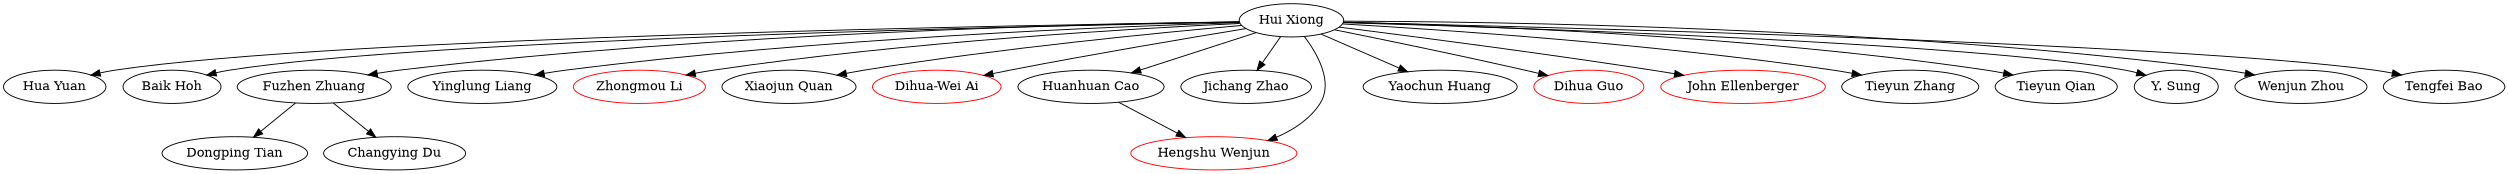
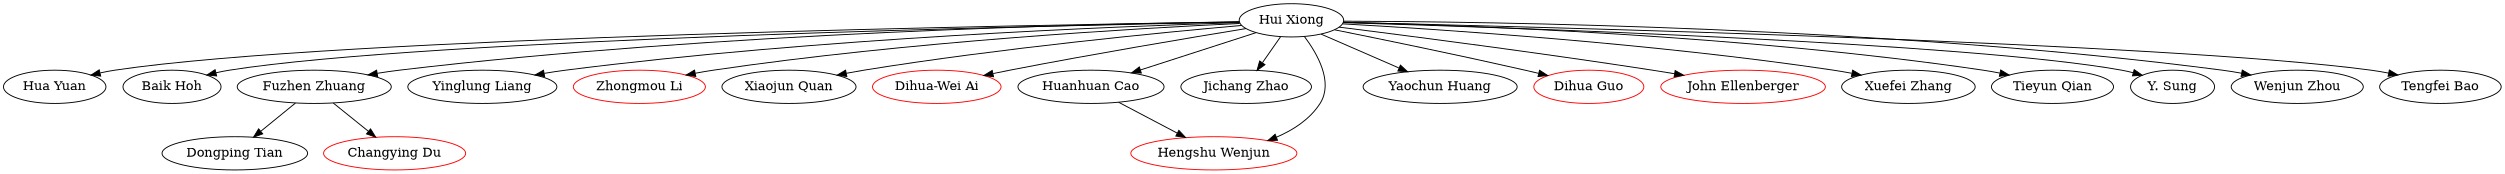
(1910, 87) -> (1908, 87)
(395, 153) -> (395, 153)
